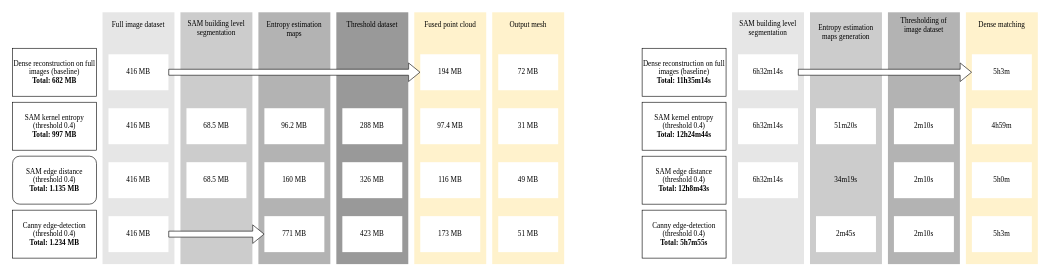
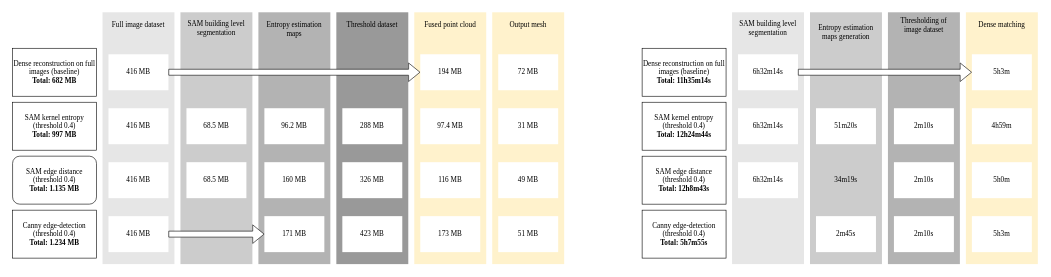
(294, 234) -> (294, 234)
